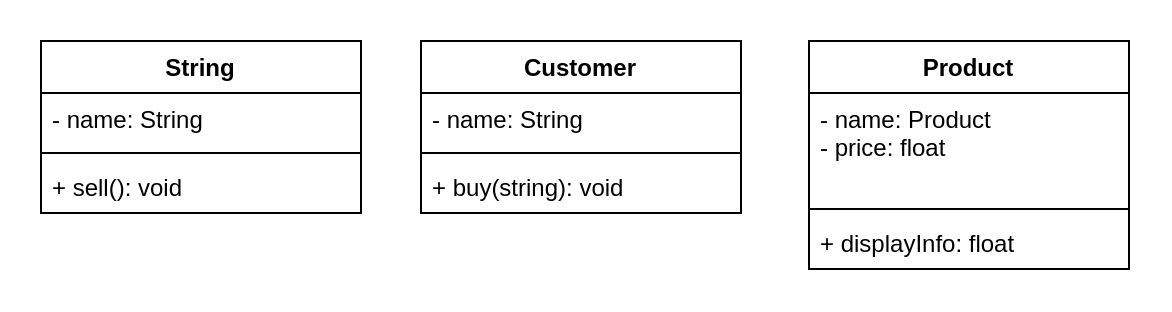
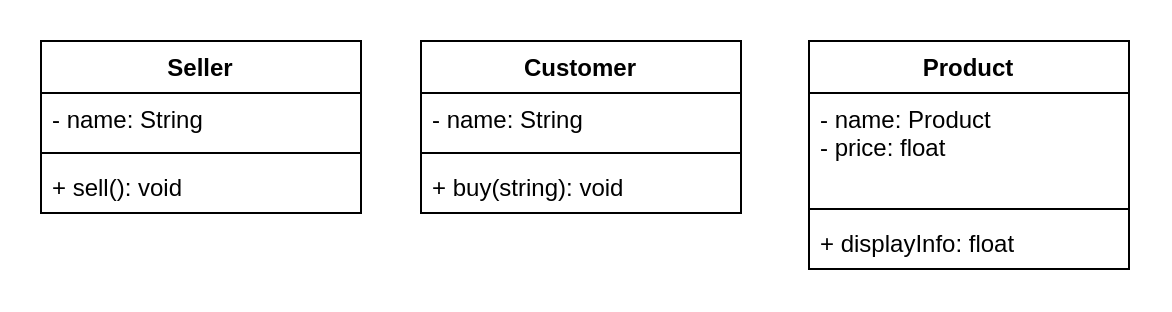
(200, 68) -> (200, 68)
